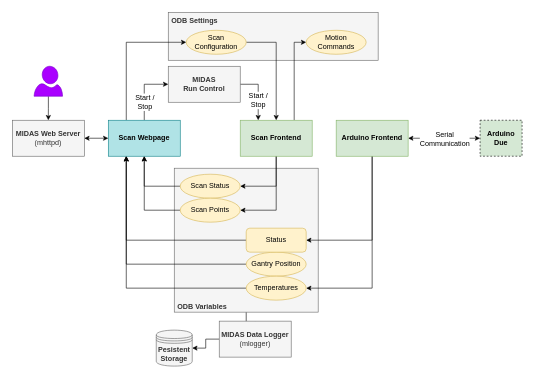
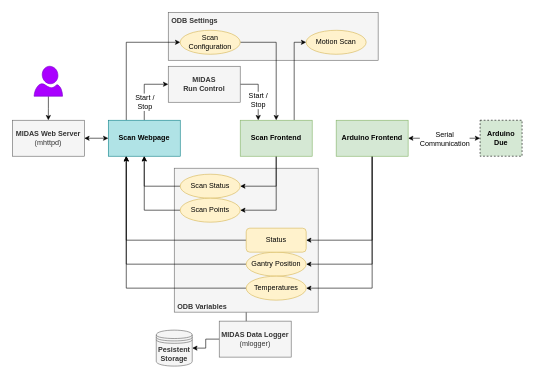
(216, 42) -> (210, 42)
(336, 42) -> (336, 42)
none -> (311, 264)
